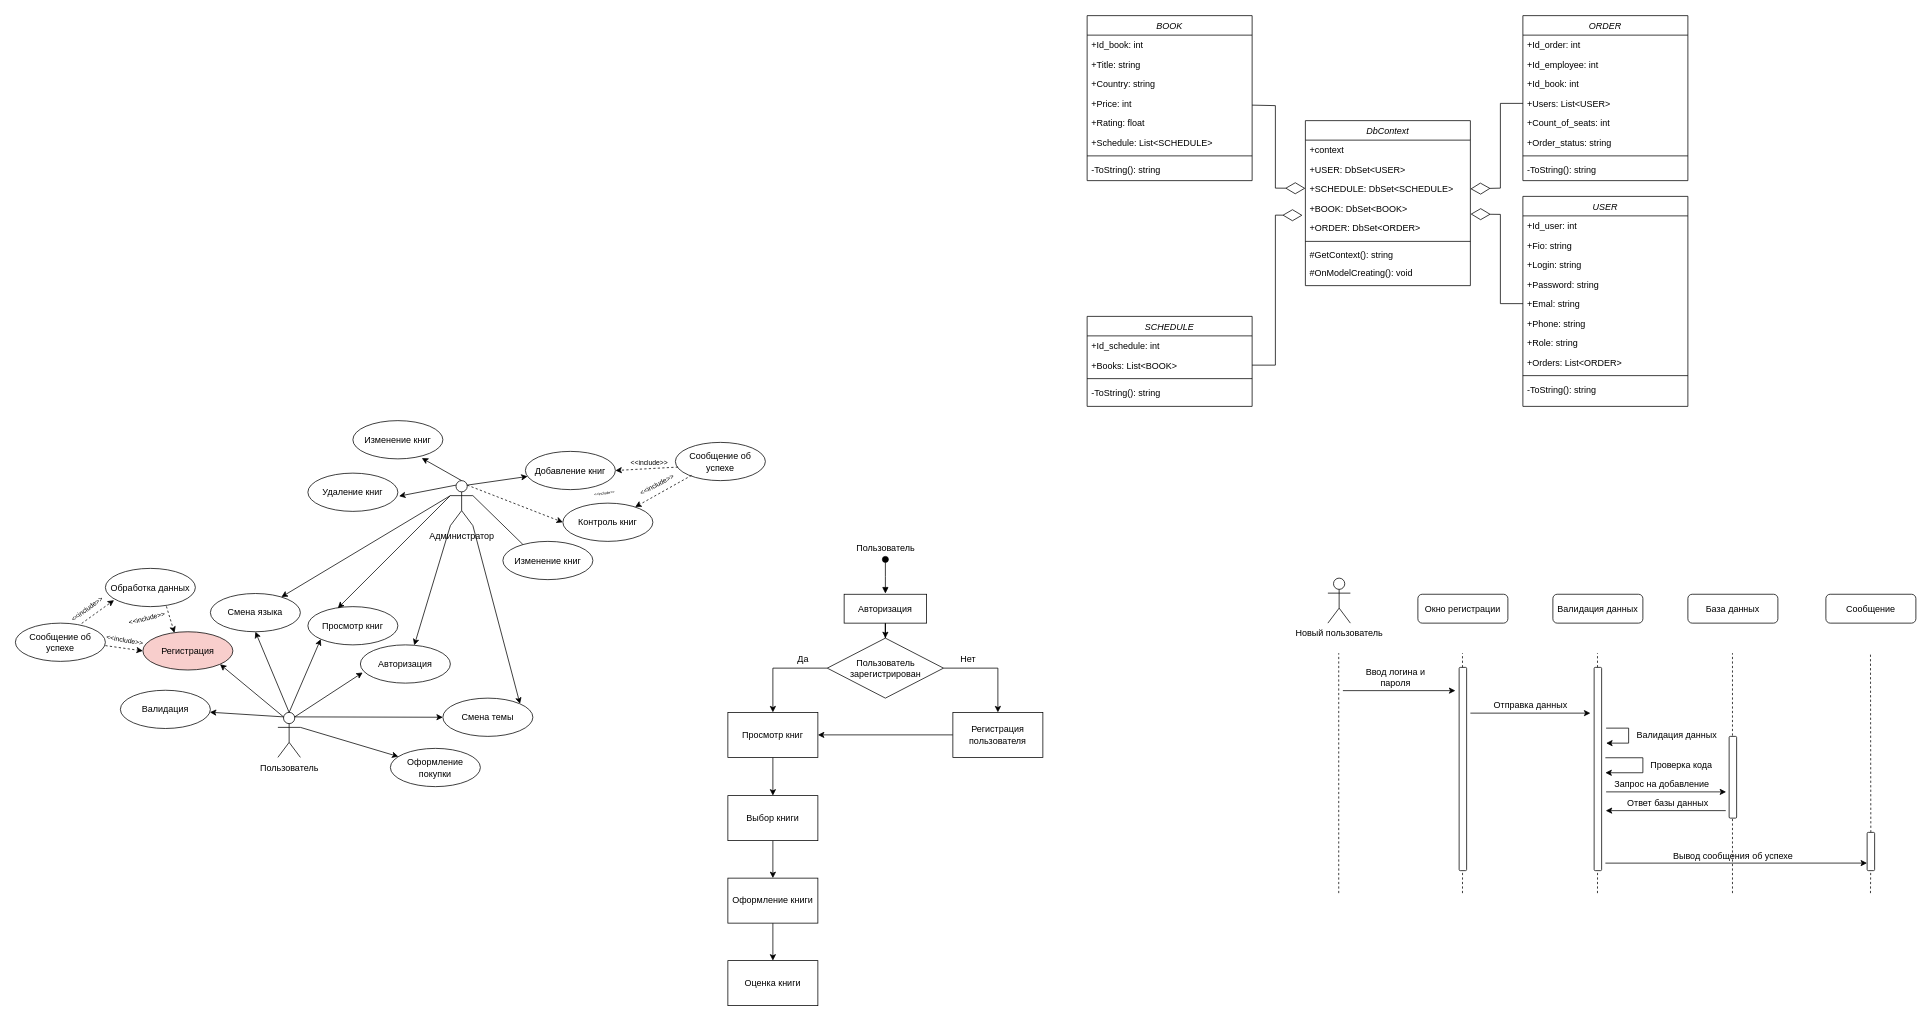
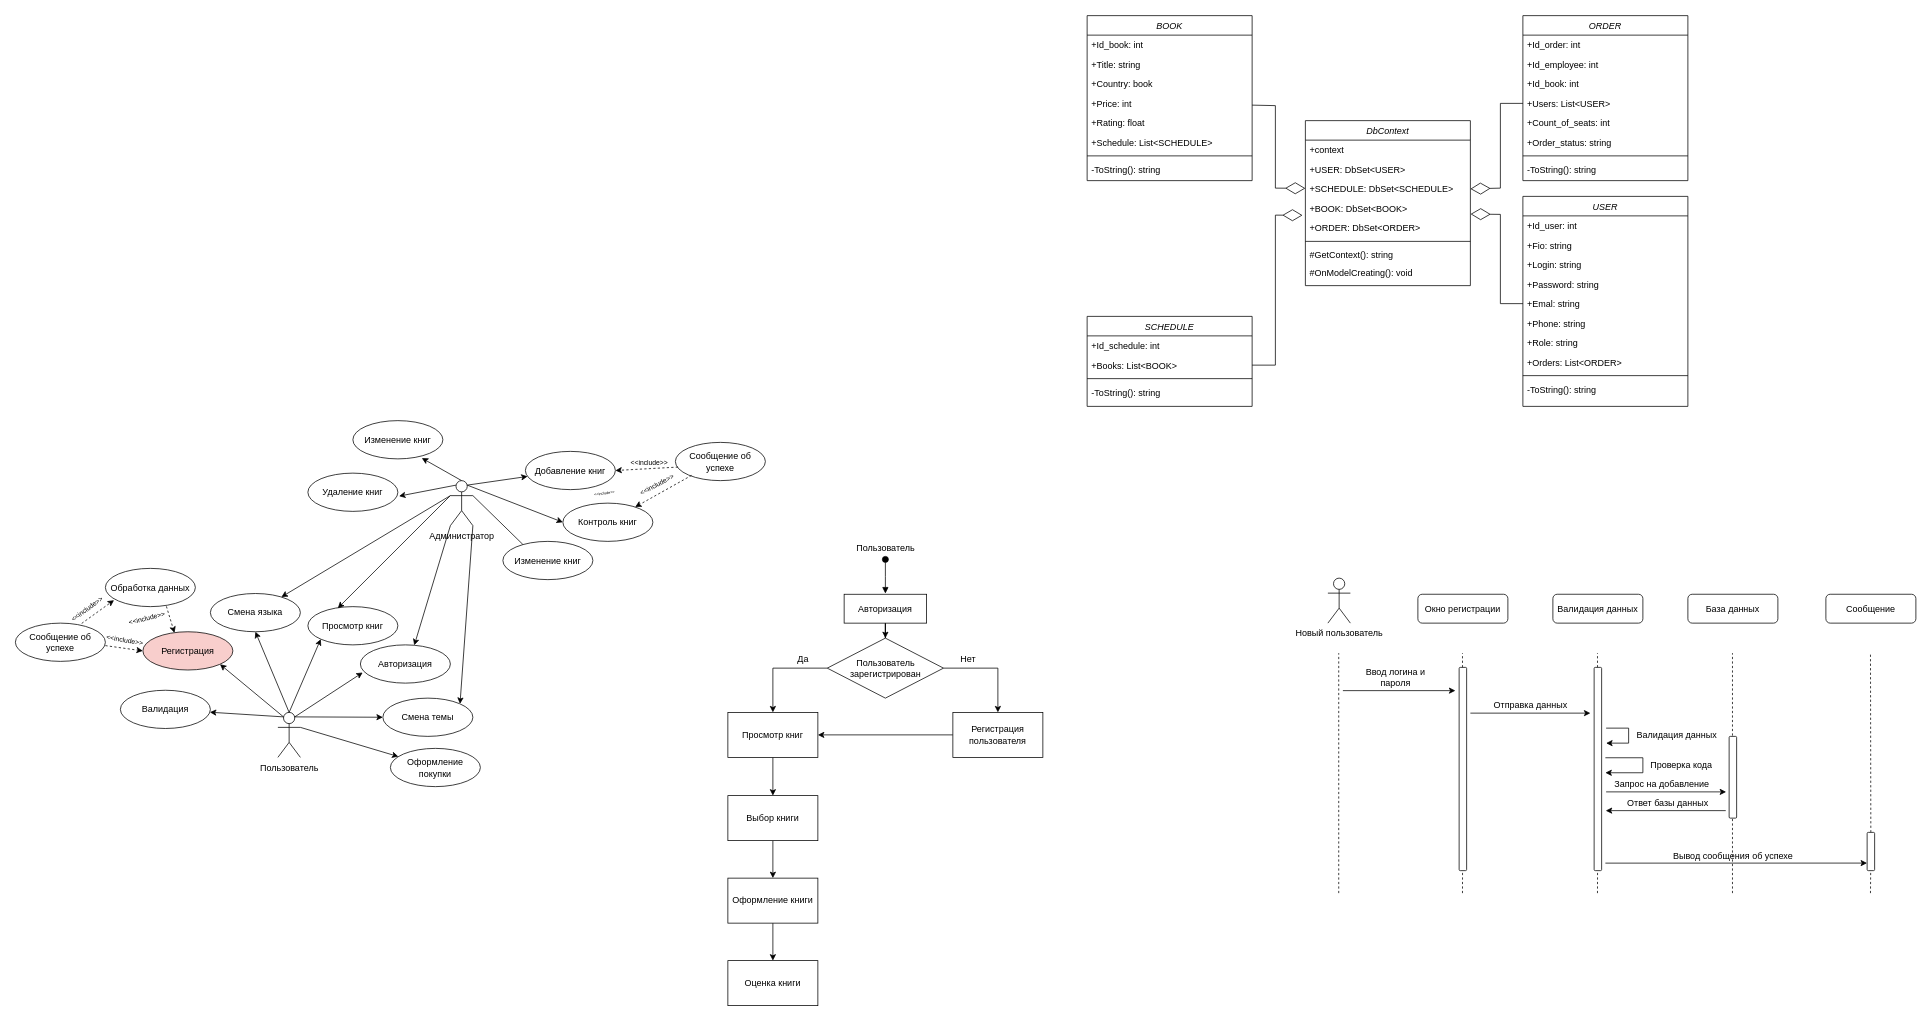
(1128, 84) -> (1124, 84)
(511, 502) -> (511, 502)
(488, 717) -> (428, 717)
